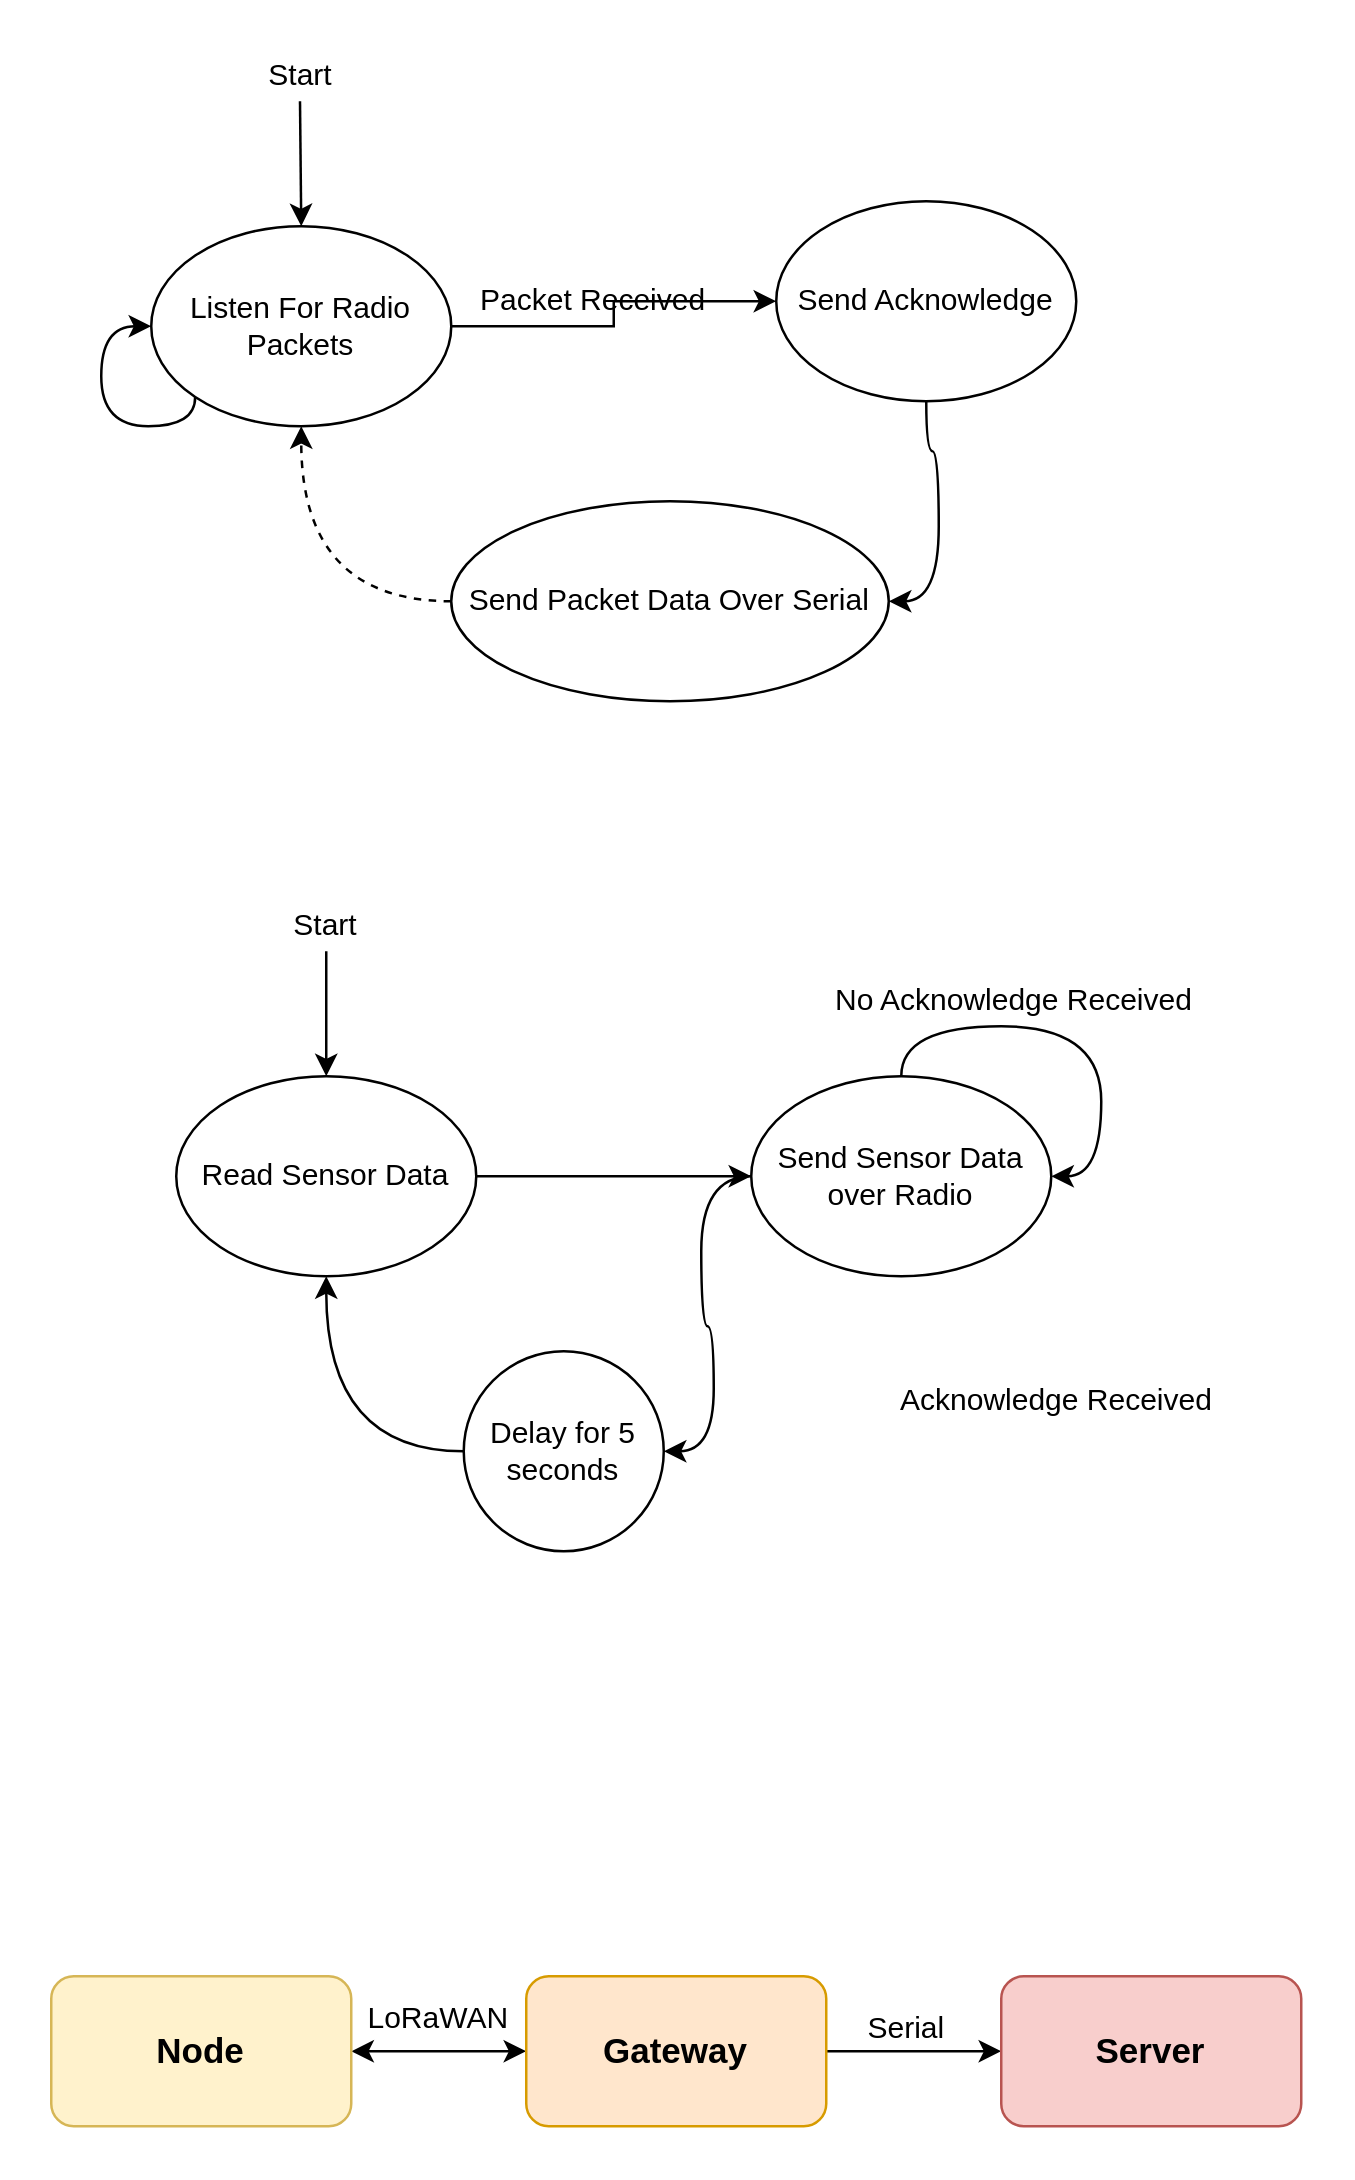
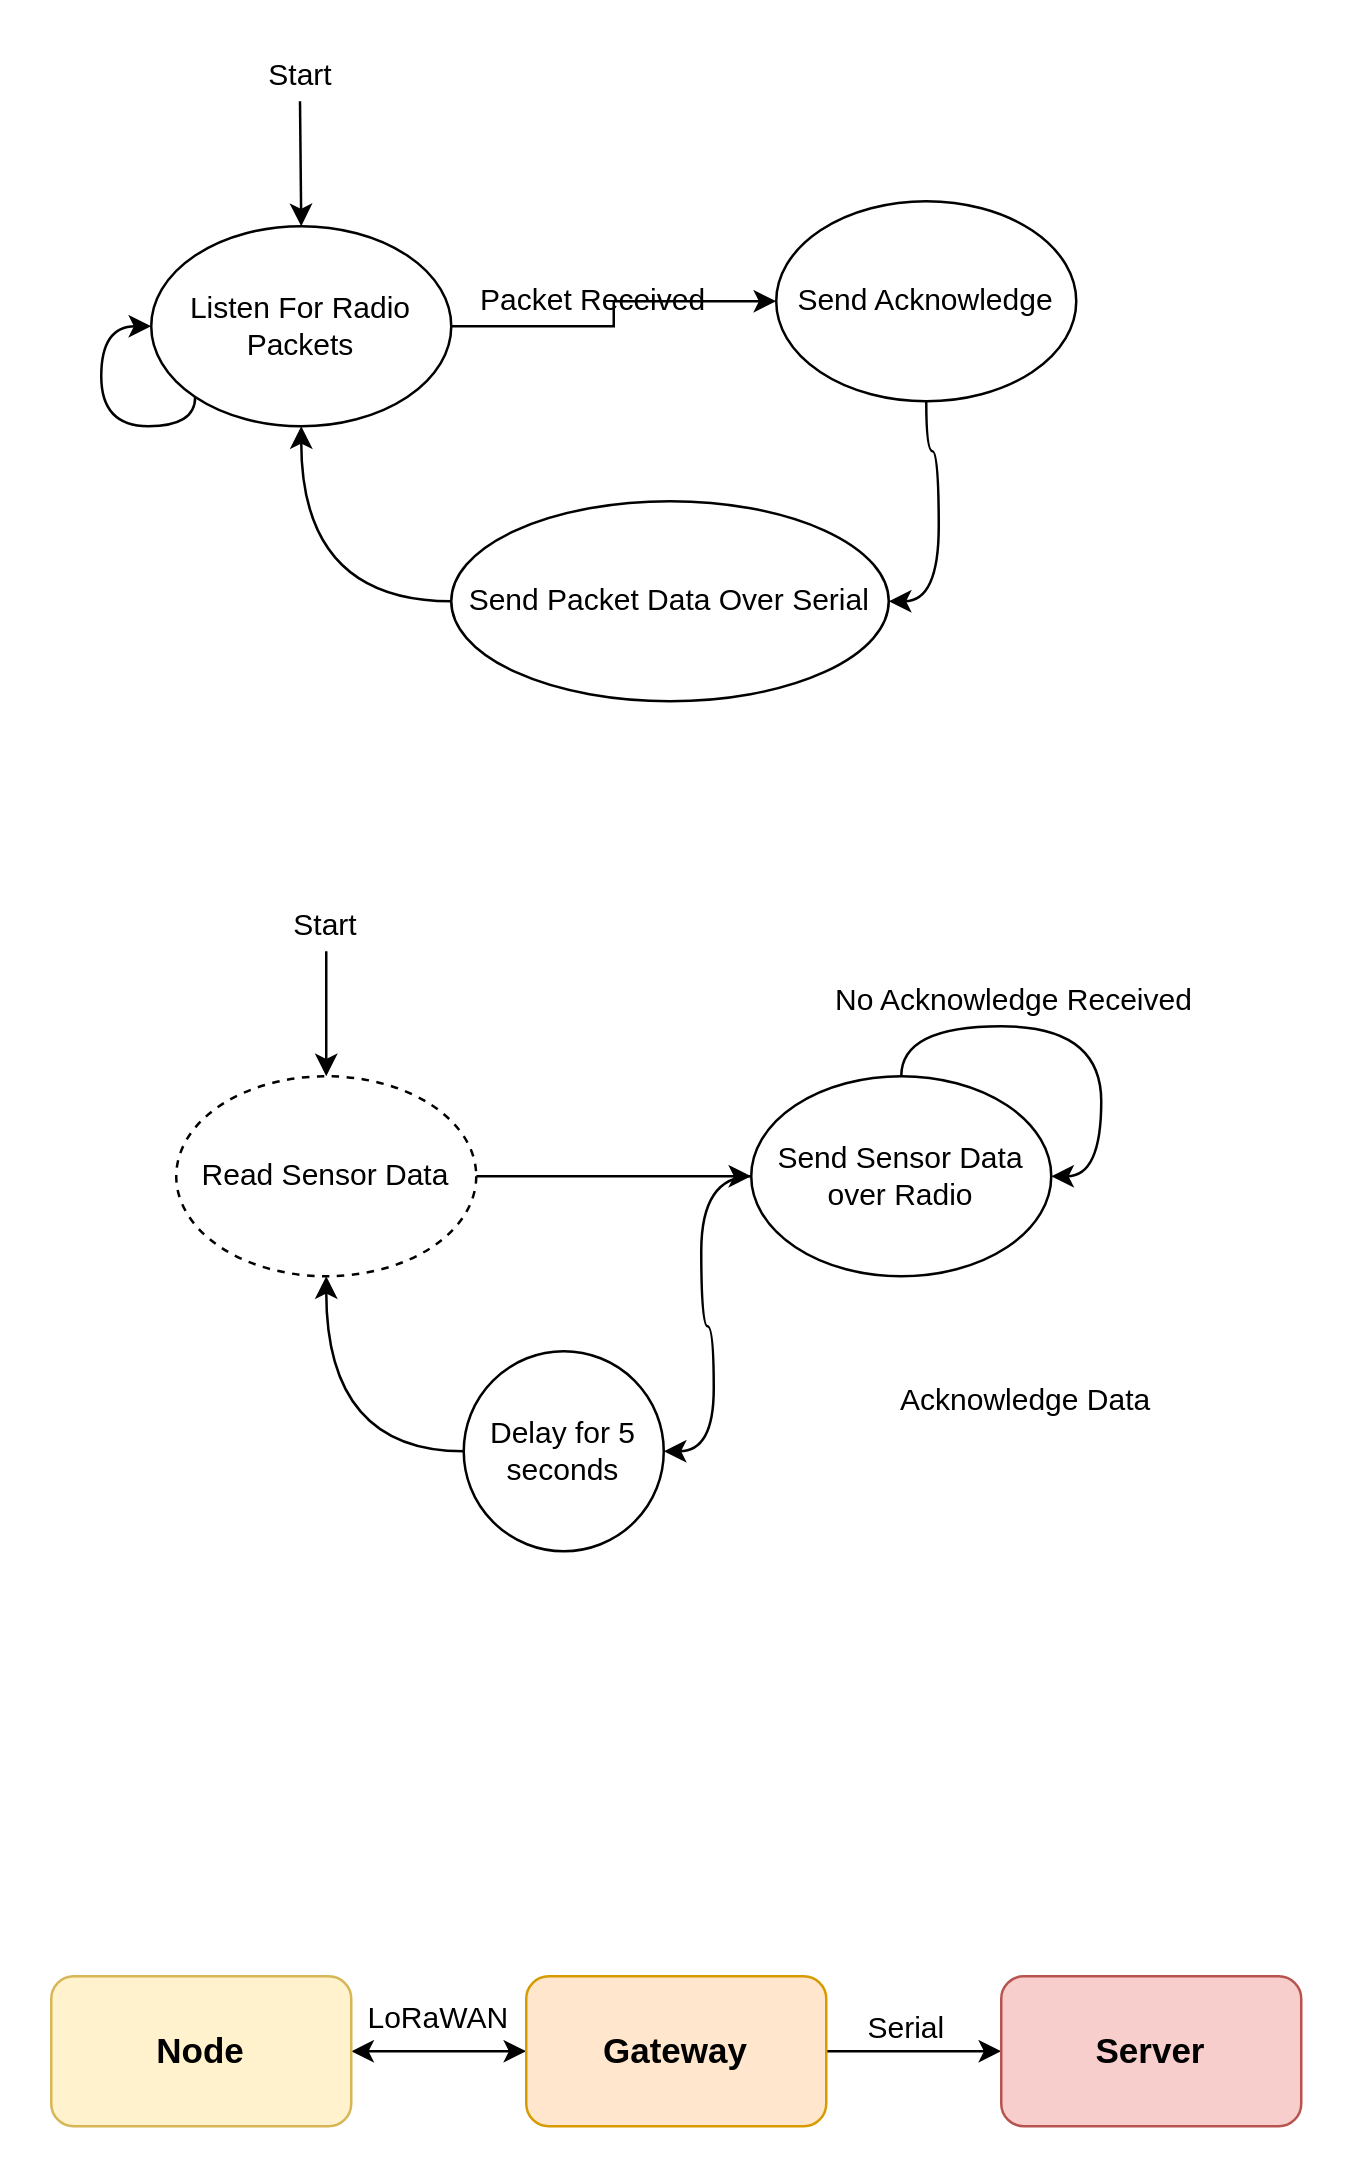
(334, 556) -> (334, 556)
(326, 1176) -> (326, 1176)
(1058, 1402) -> (1028, 1402)
